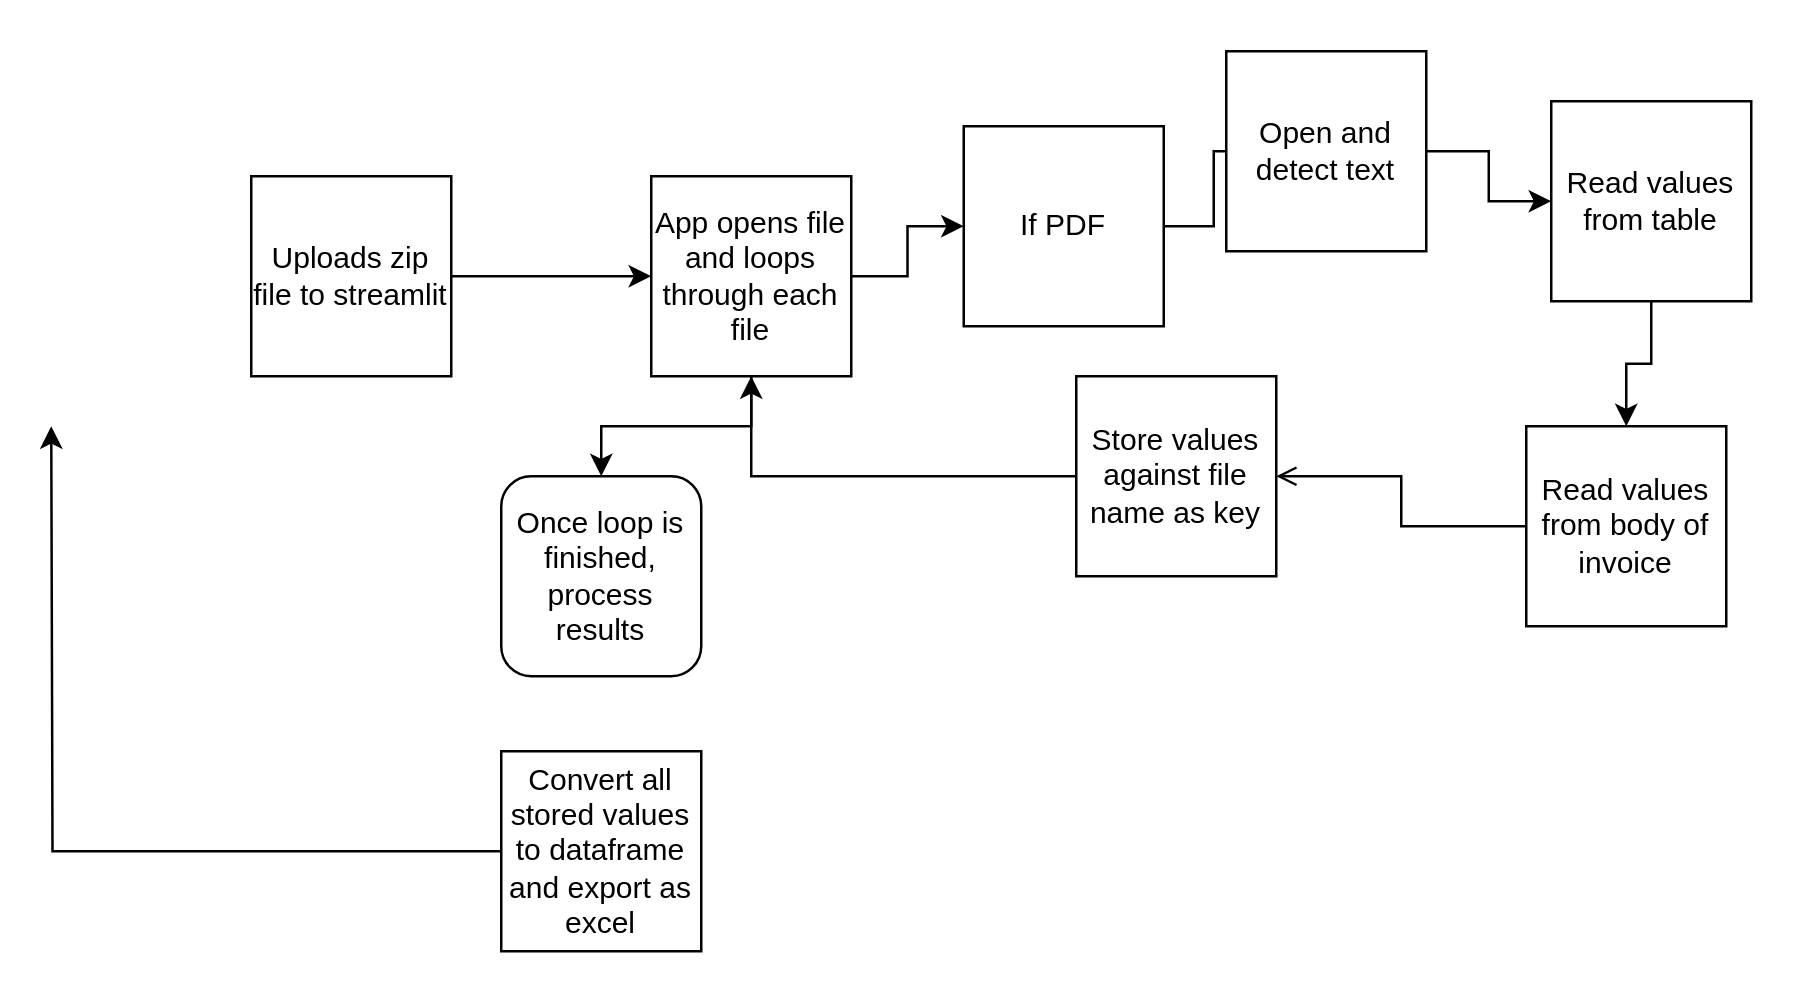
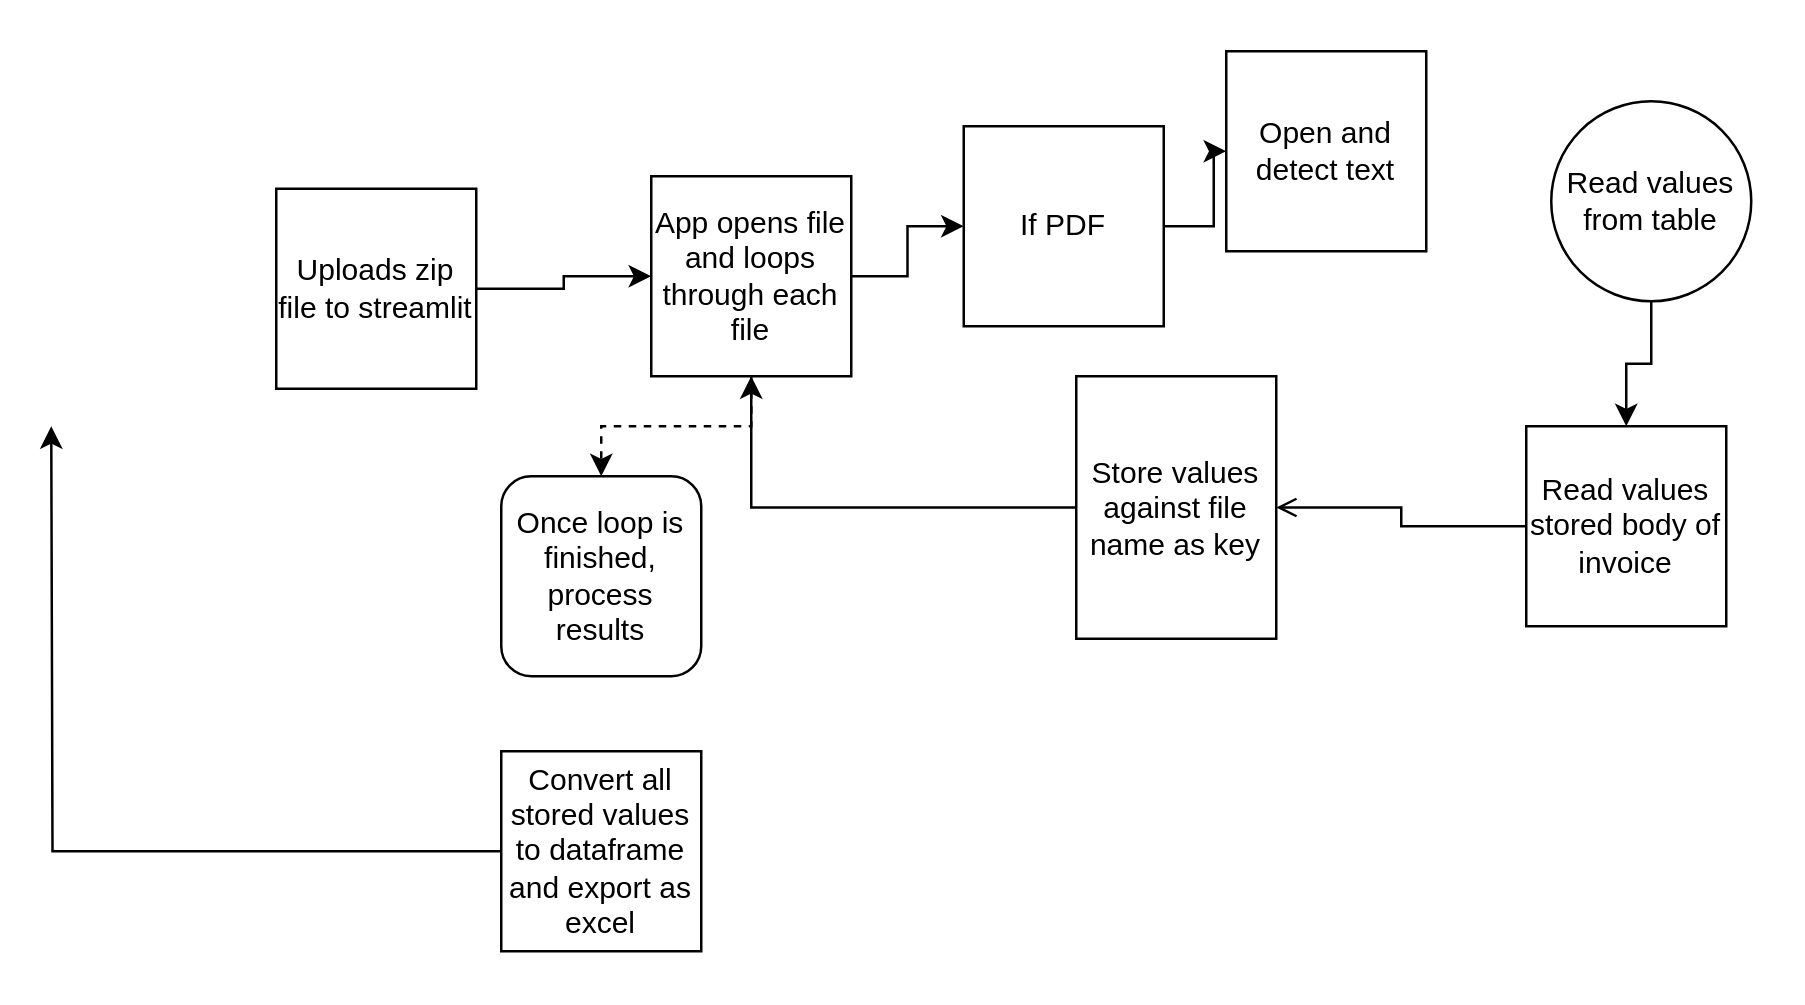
(1215, 151) -> (1214, 153)
(1489, 168) -> none
(1651, 201) -> (1651, 201)
(351, 276) -> (376, 289)
(660, 426) -> (660, 426)
(1176, 476) -> (1176, 508)
(1626, 526) -> (1626, 526)
